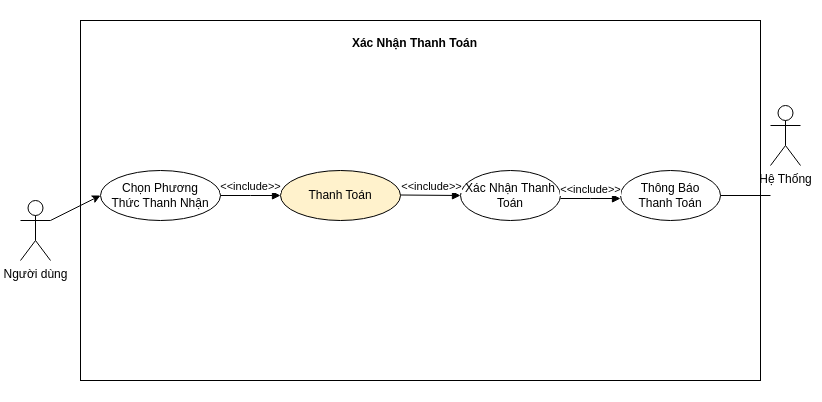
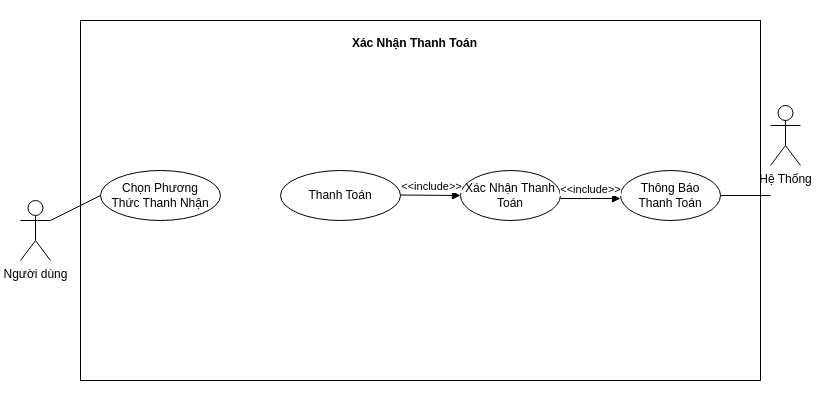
(246, 196) -> none
(341, 196) -> (341, 196)
(93, 199) -> (96, 198)
